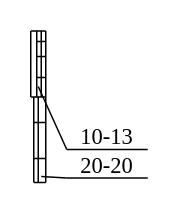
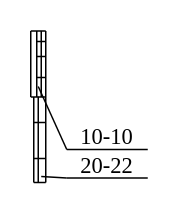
(107, 136) -> (107, 136)
(107, 164) -> (107, 164)
